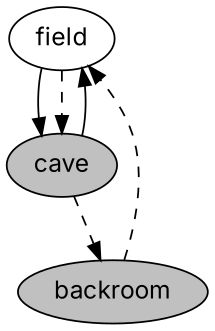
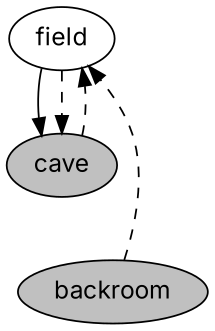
(85, 111) -> (85, 111)
(84, 220) -> none
